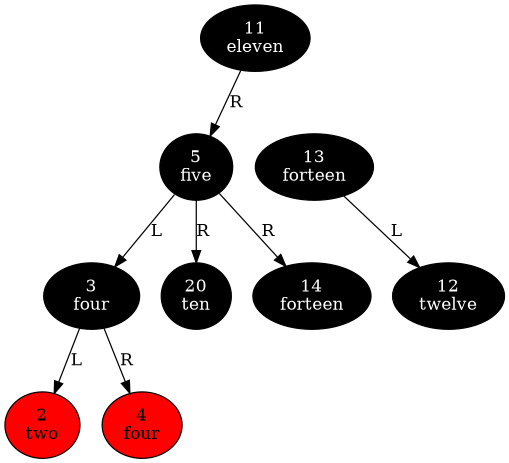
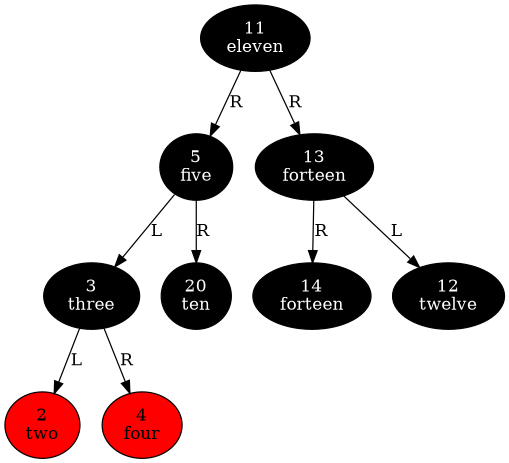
none -> (282, 97)
(248, 225) -> (313, 225)
(92, 296) -> (92, 296)
